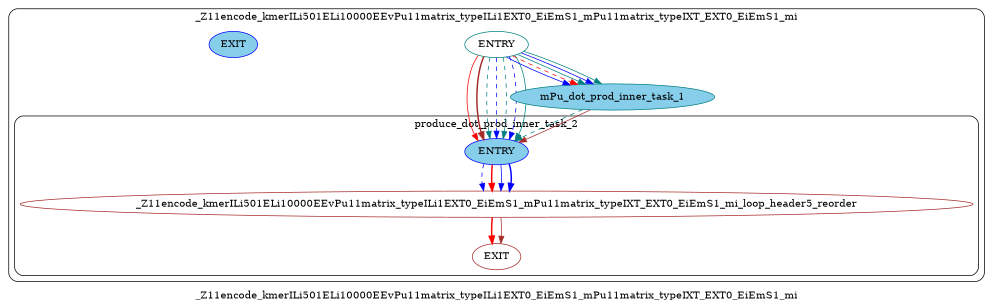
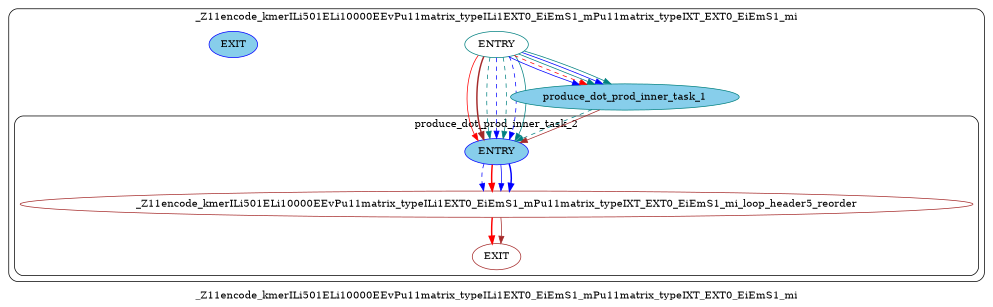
(612, 97) -> (625, 97)
